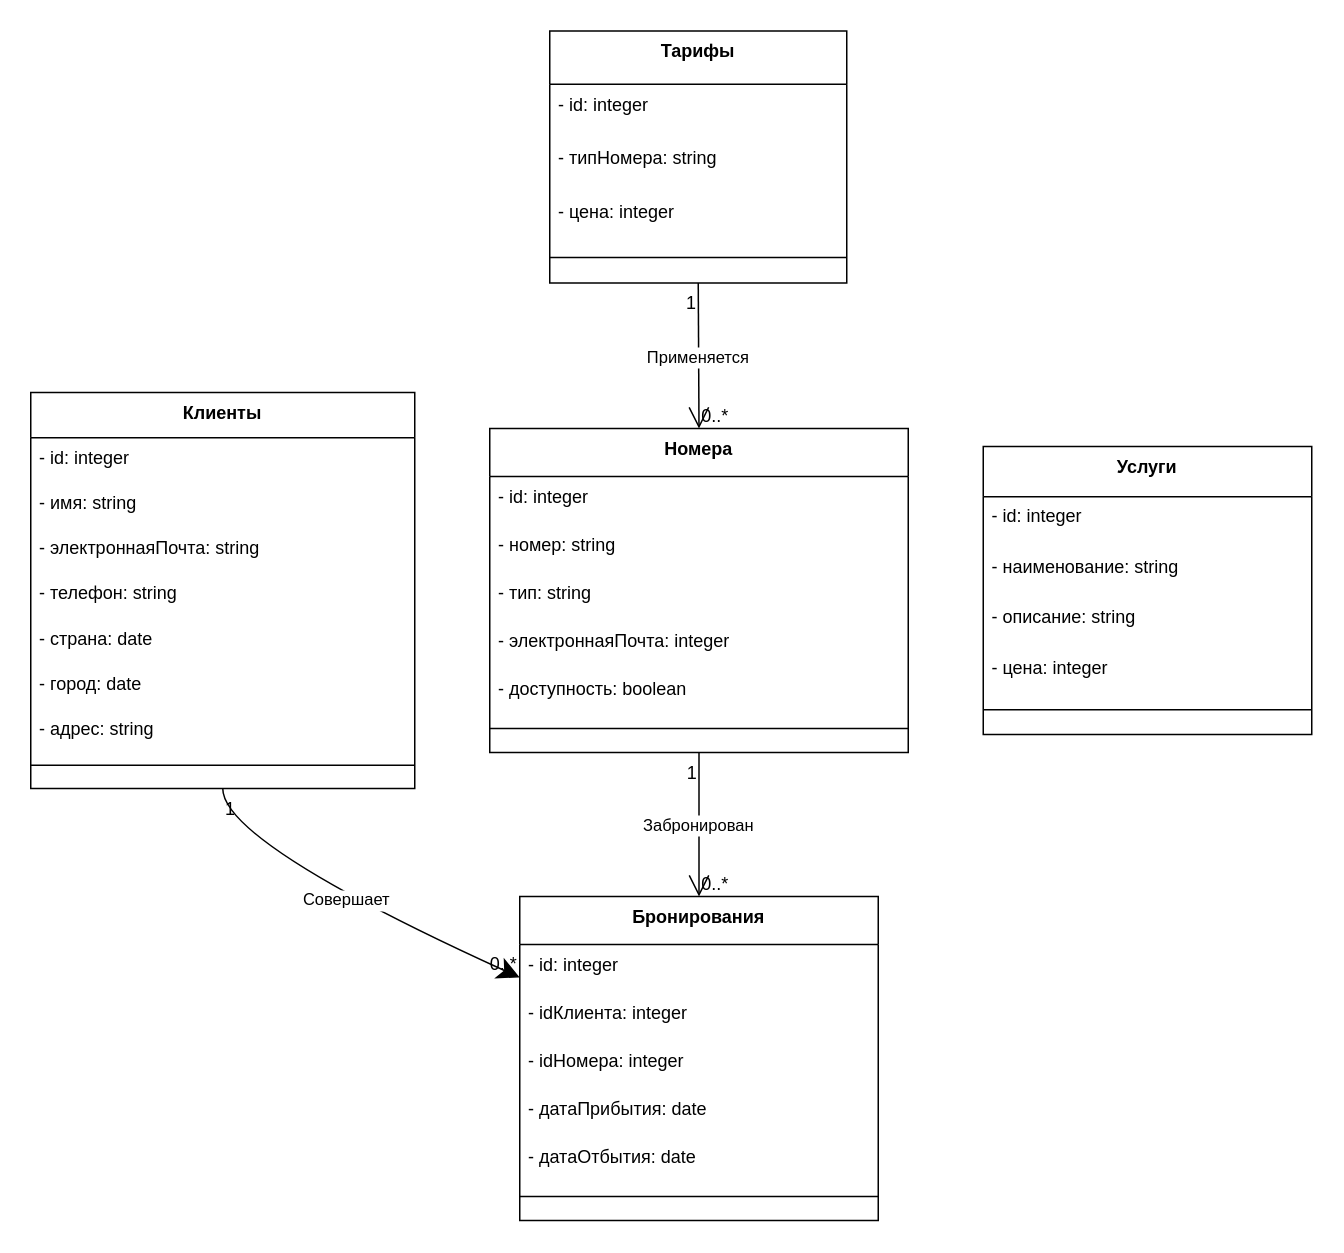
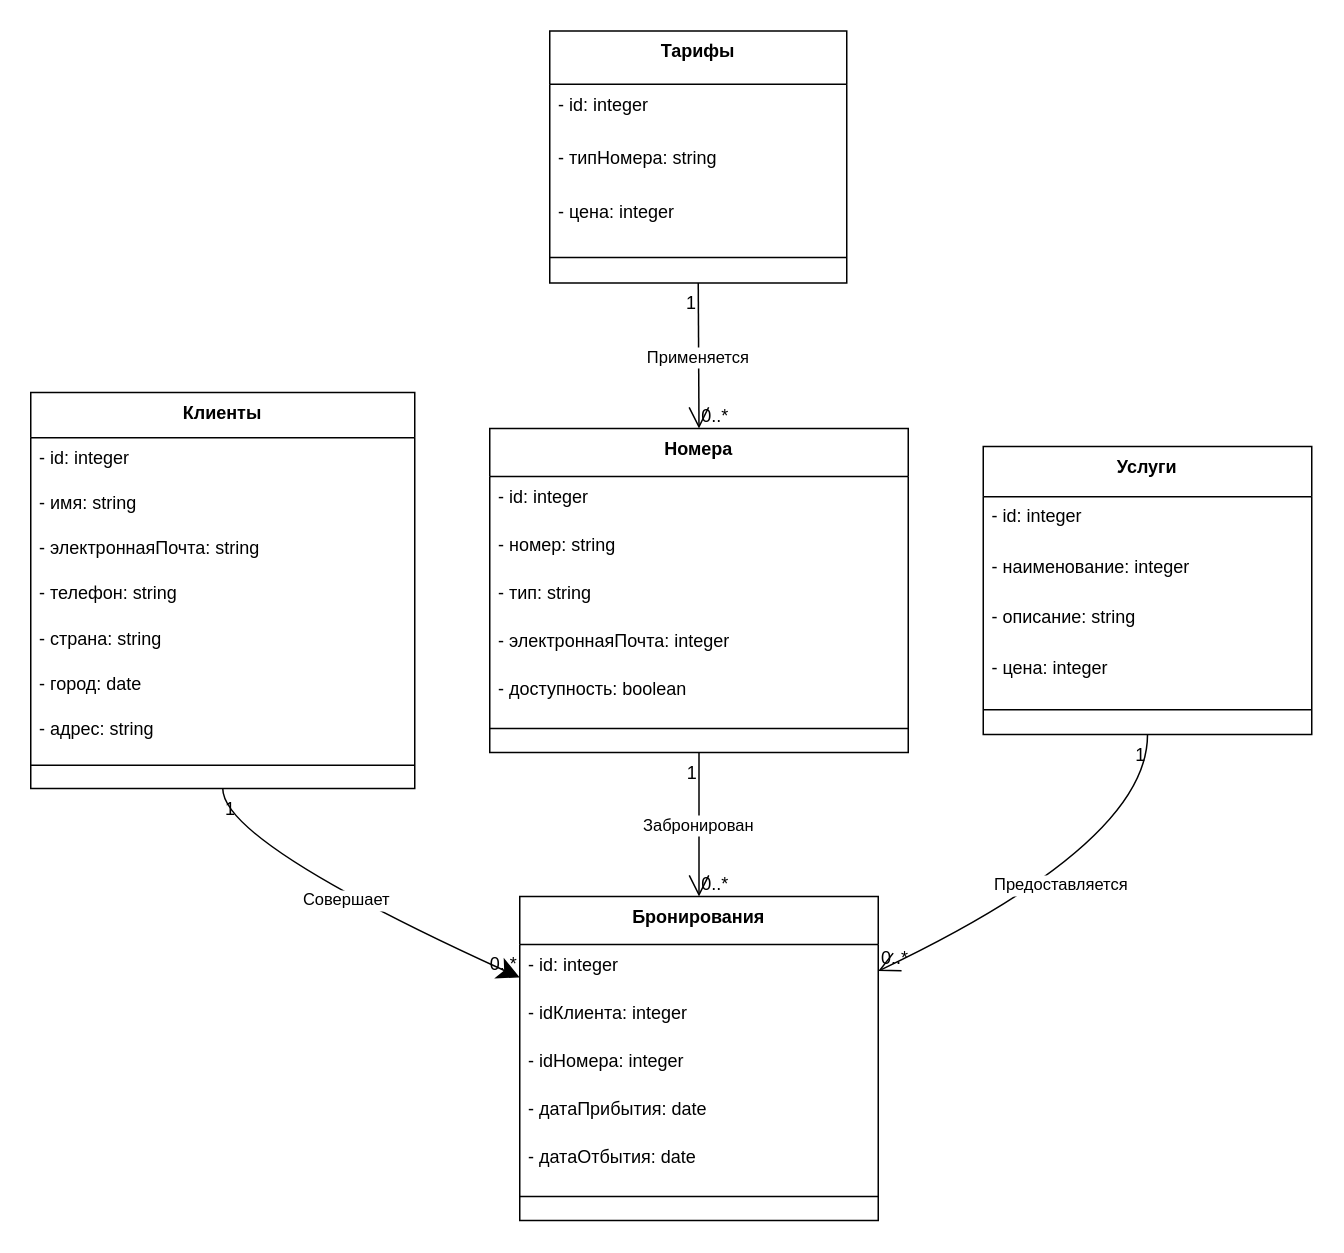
(1093, 567) -> (1098, 567)
(103, 639) -> (110, 639)
none -> (1040, 879)
